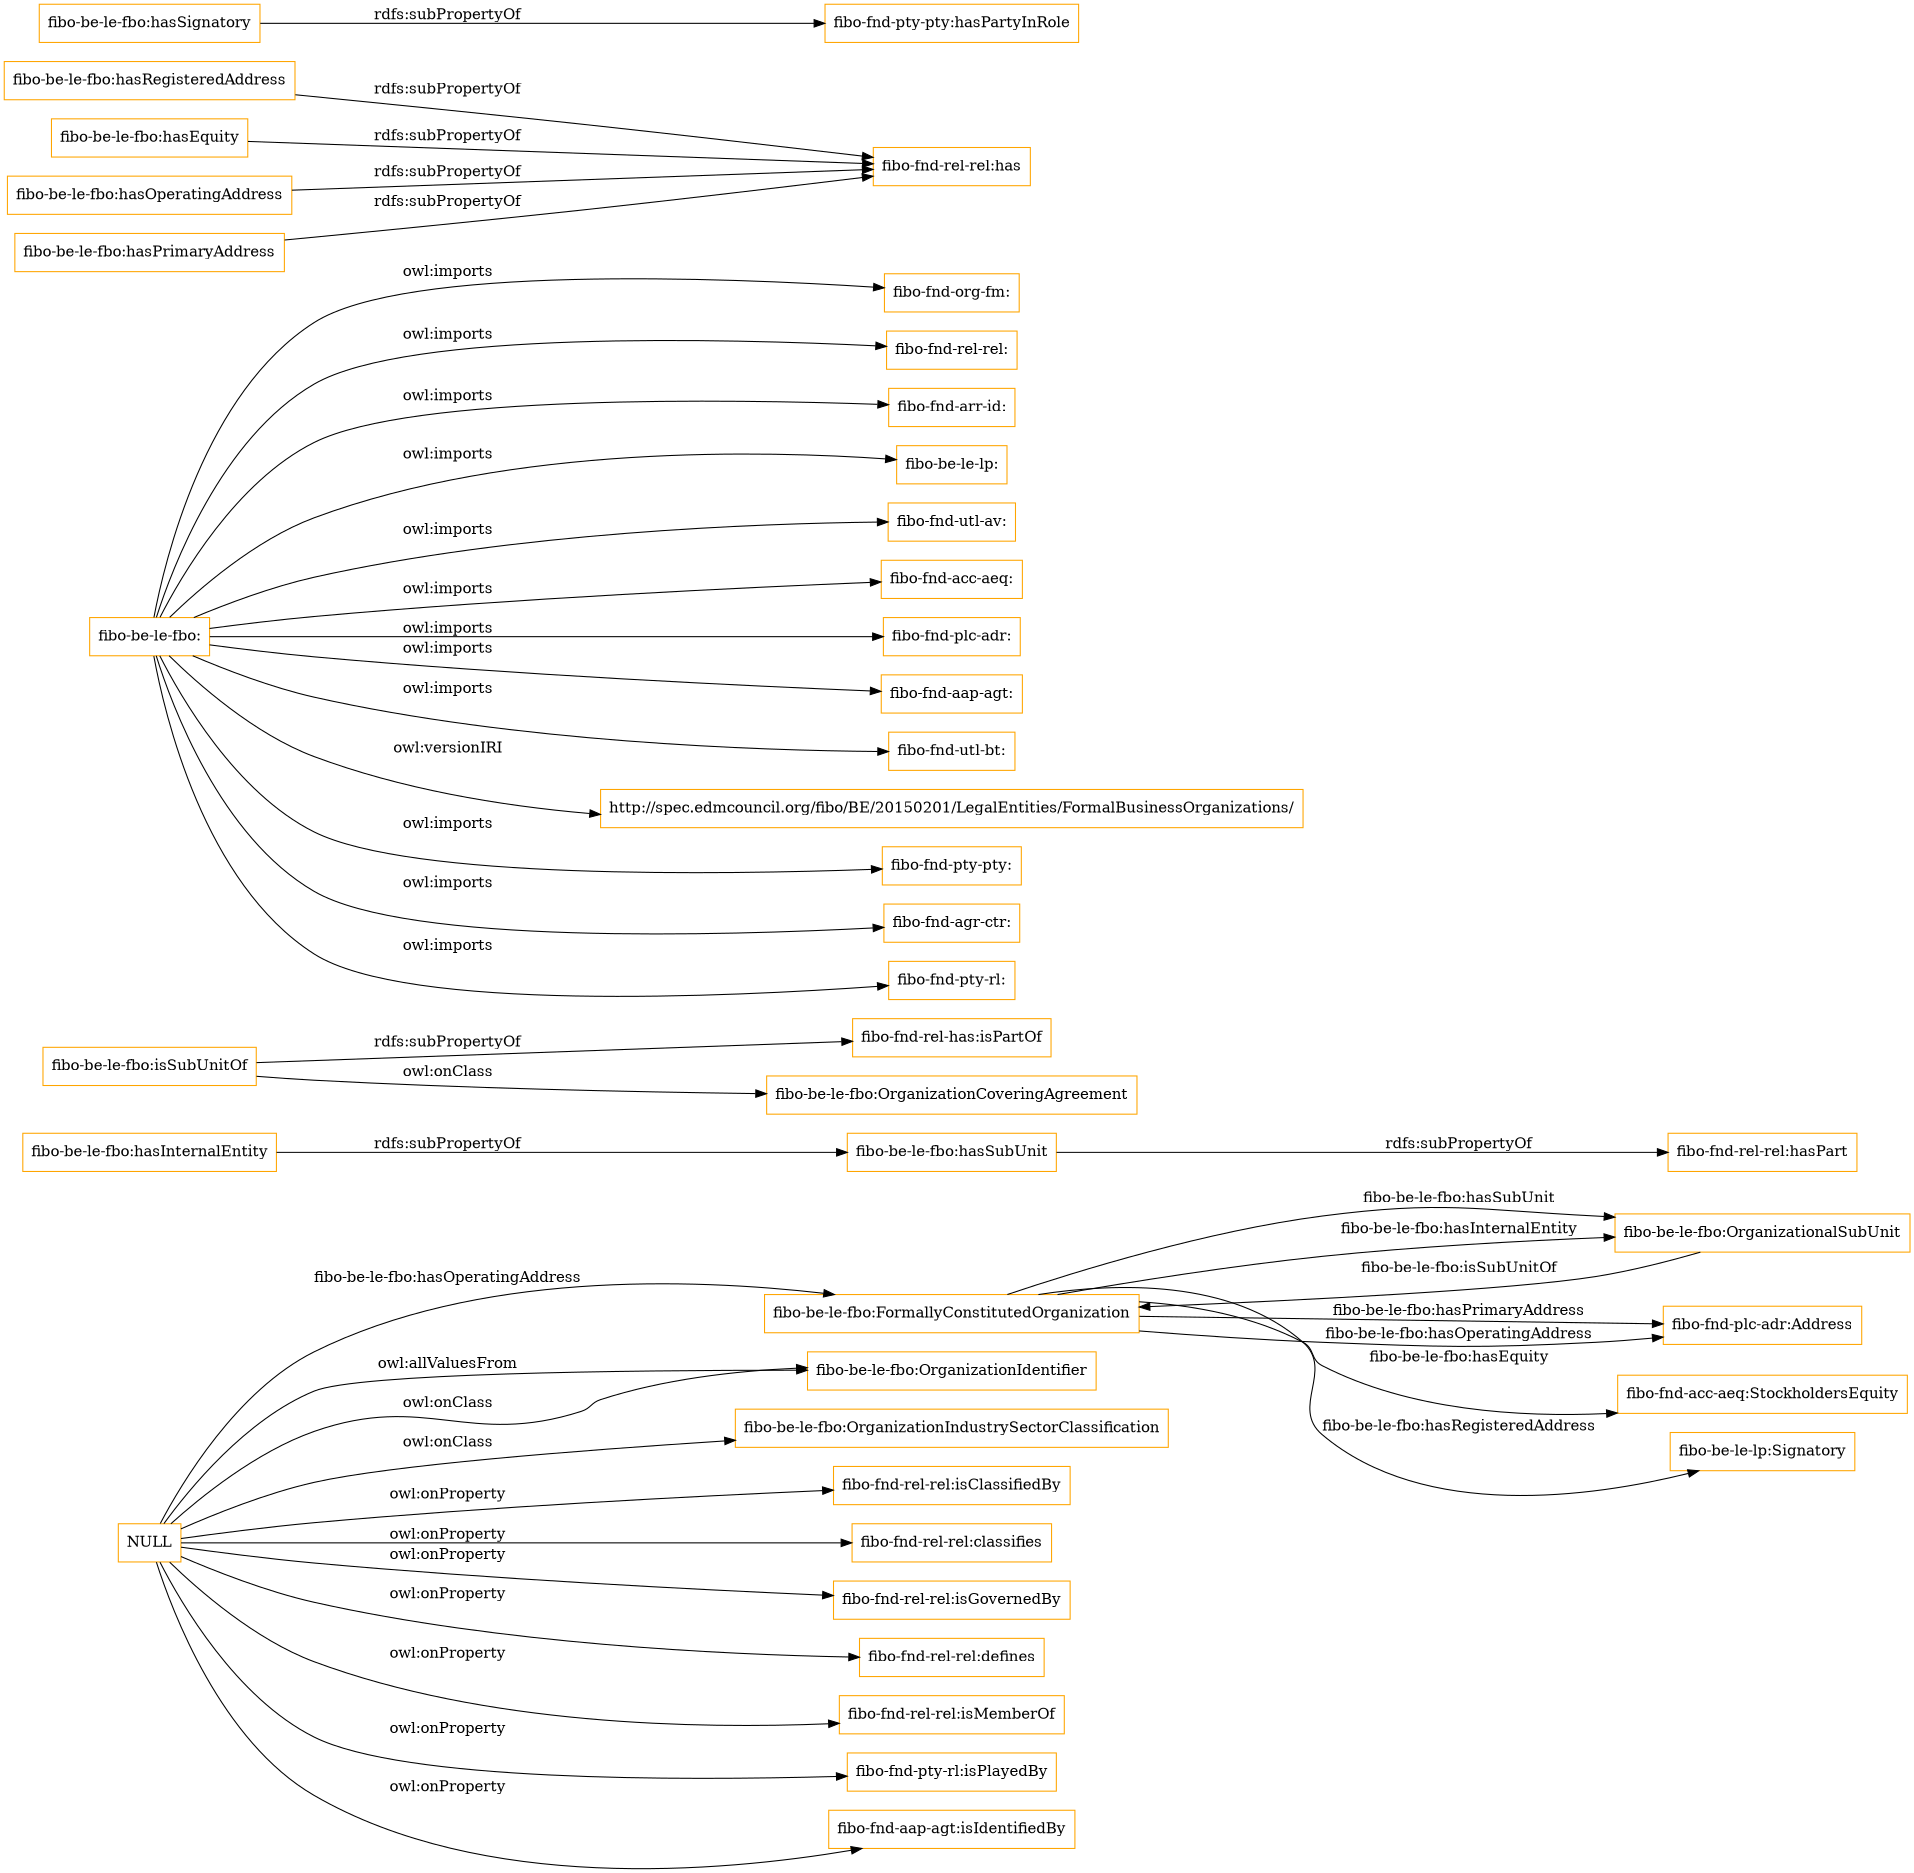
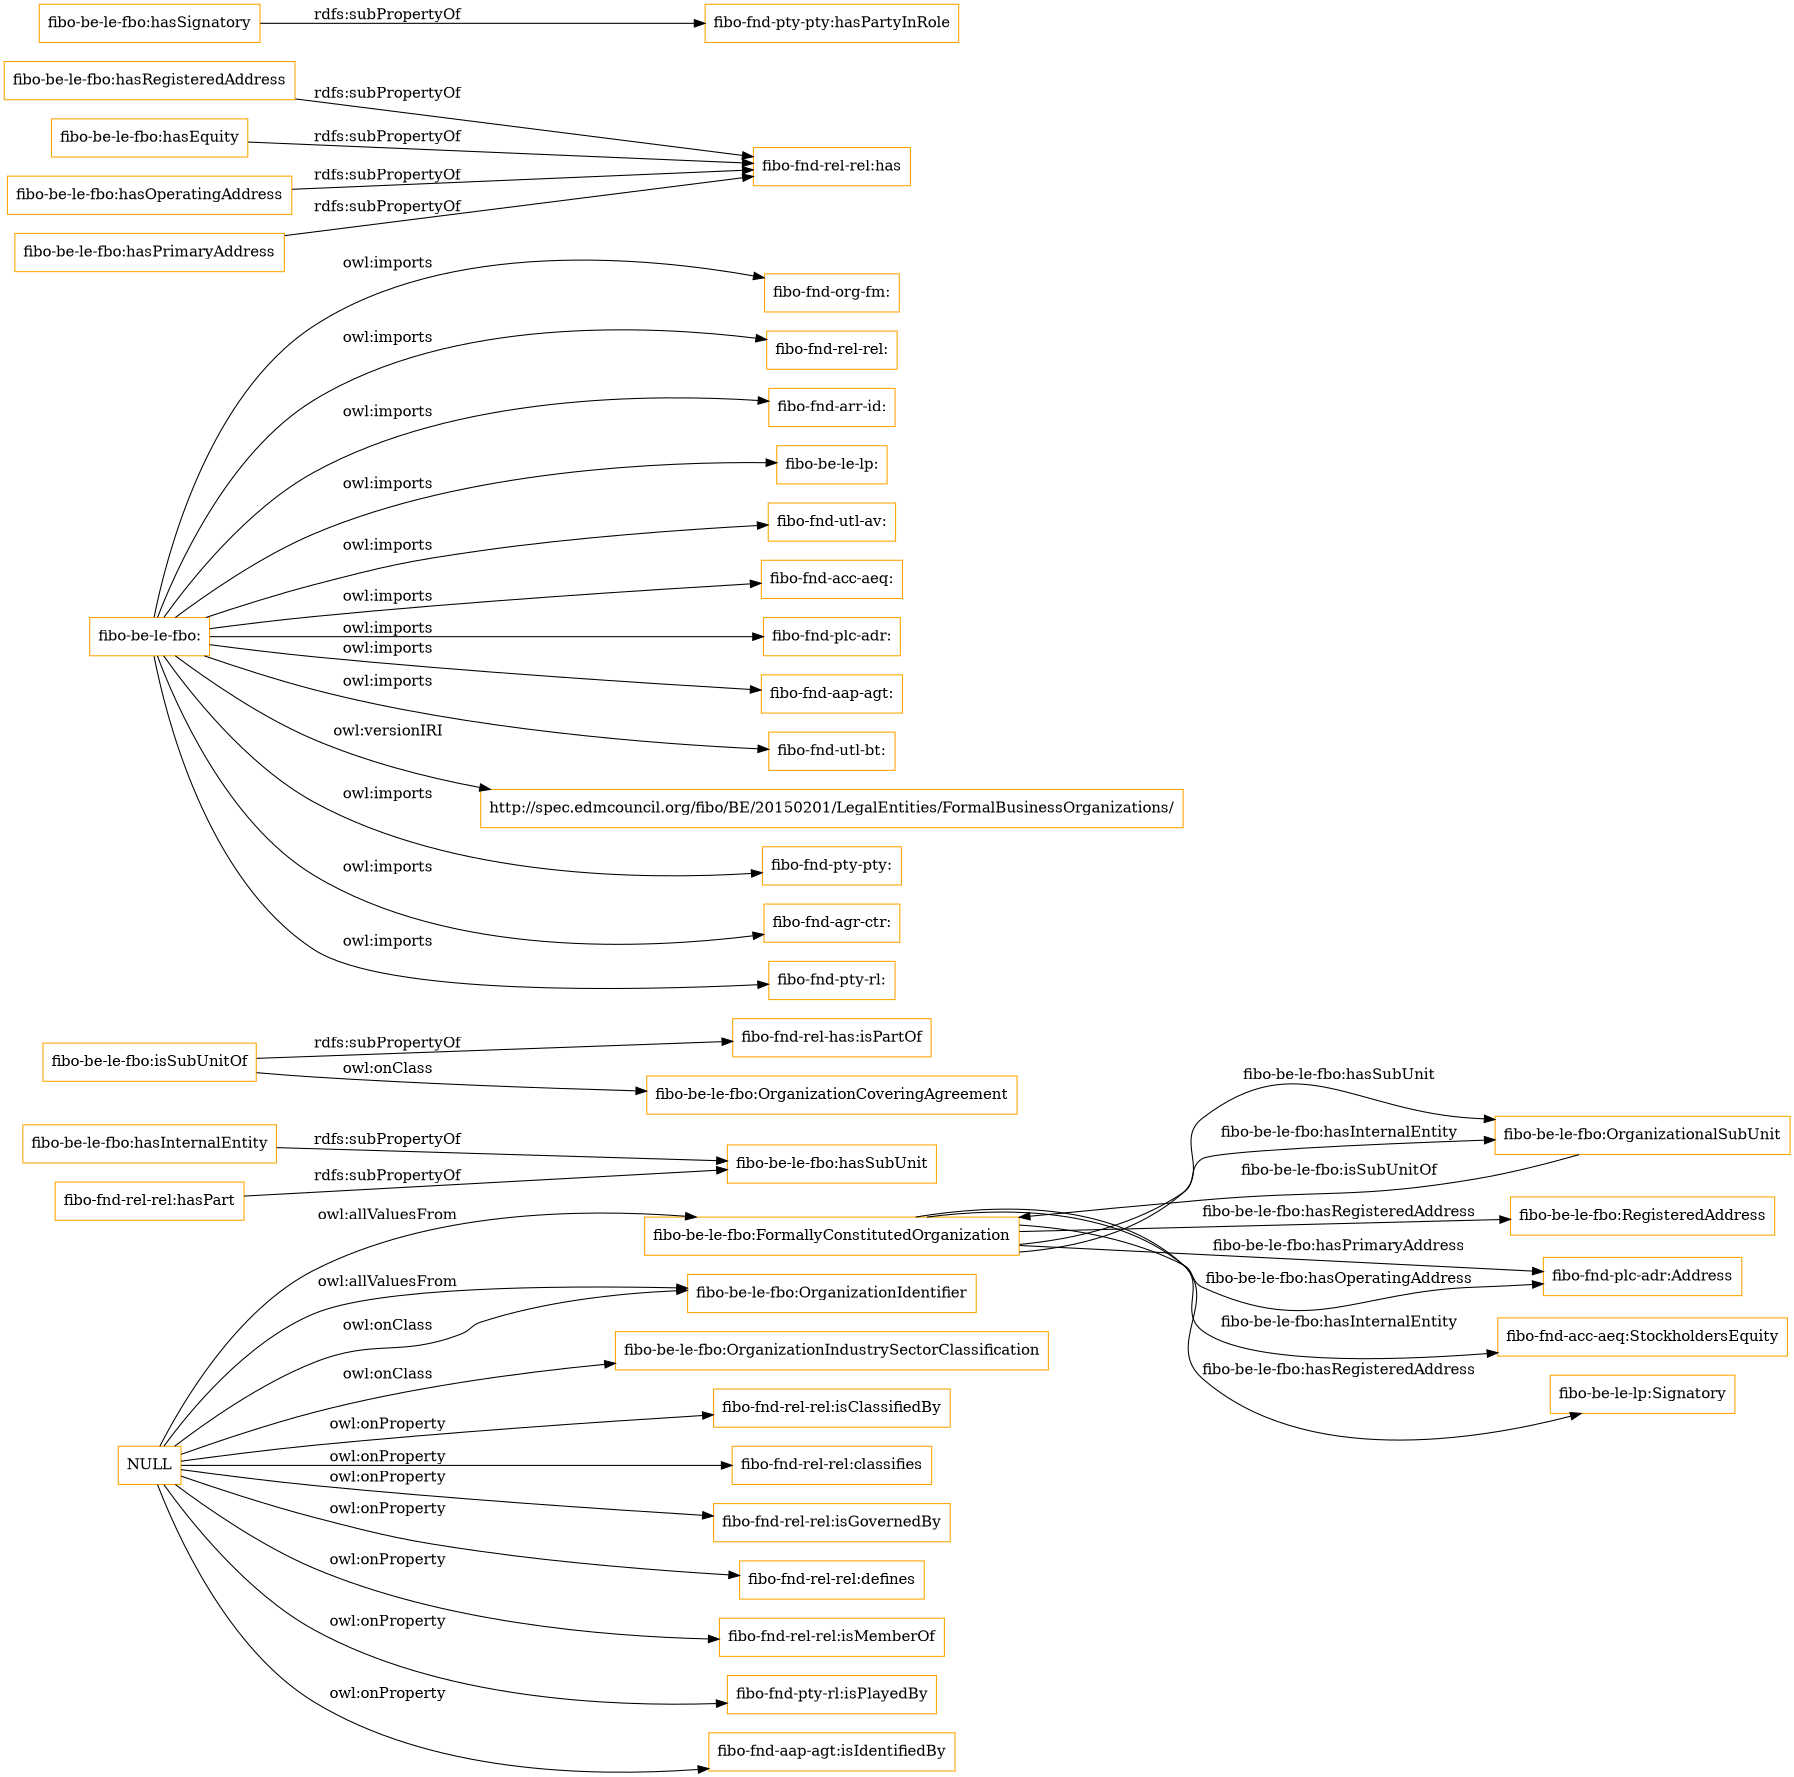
(1357, 1152) -> (480, 1183)
none -> (1643, 1216)
(448, 1278) -> (388, 1215)
(1459, 1358) -> (1339, 1323)
